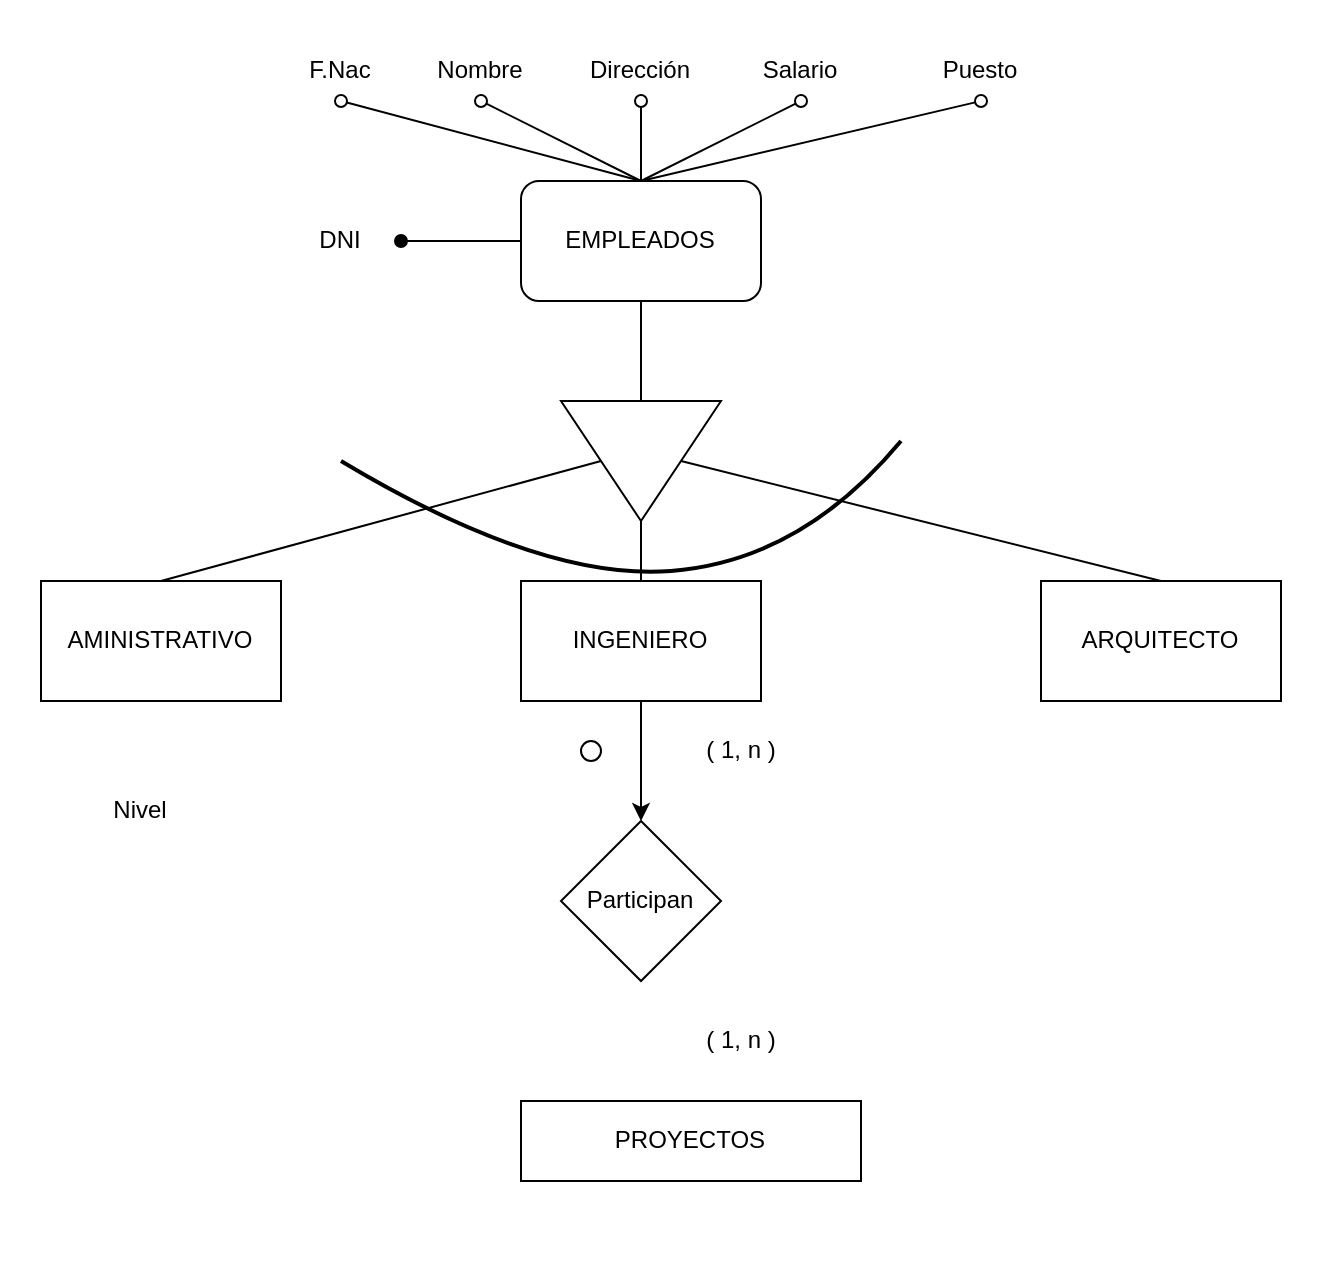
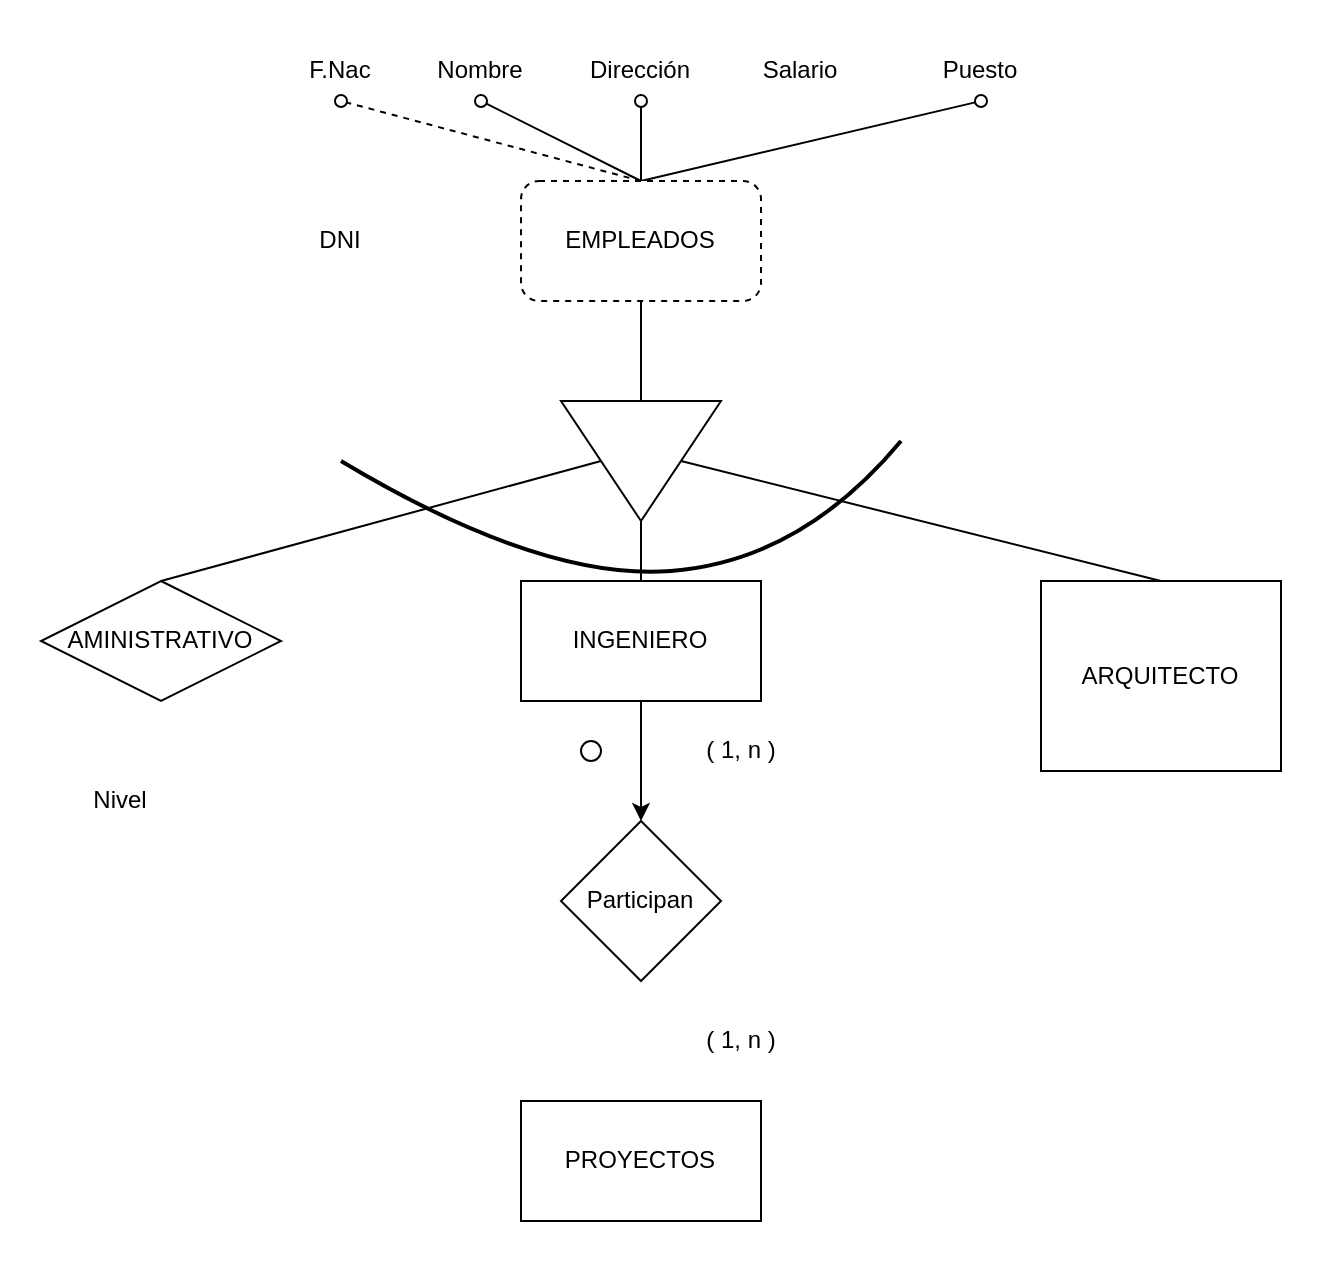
(489, 140) -> (489, 140)
(723, 140) -> none
(464, 241) -> none
(641, 241) -> (641, 241)
(161, 641) -> (161, 641)
(1161, 641) -> (1161, 676)
(141, 811) -> (121, 801)
(691, 1141) -> (641, 1161)
